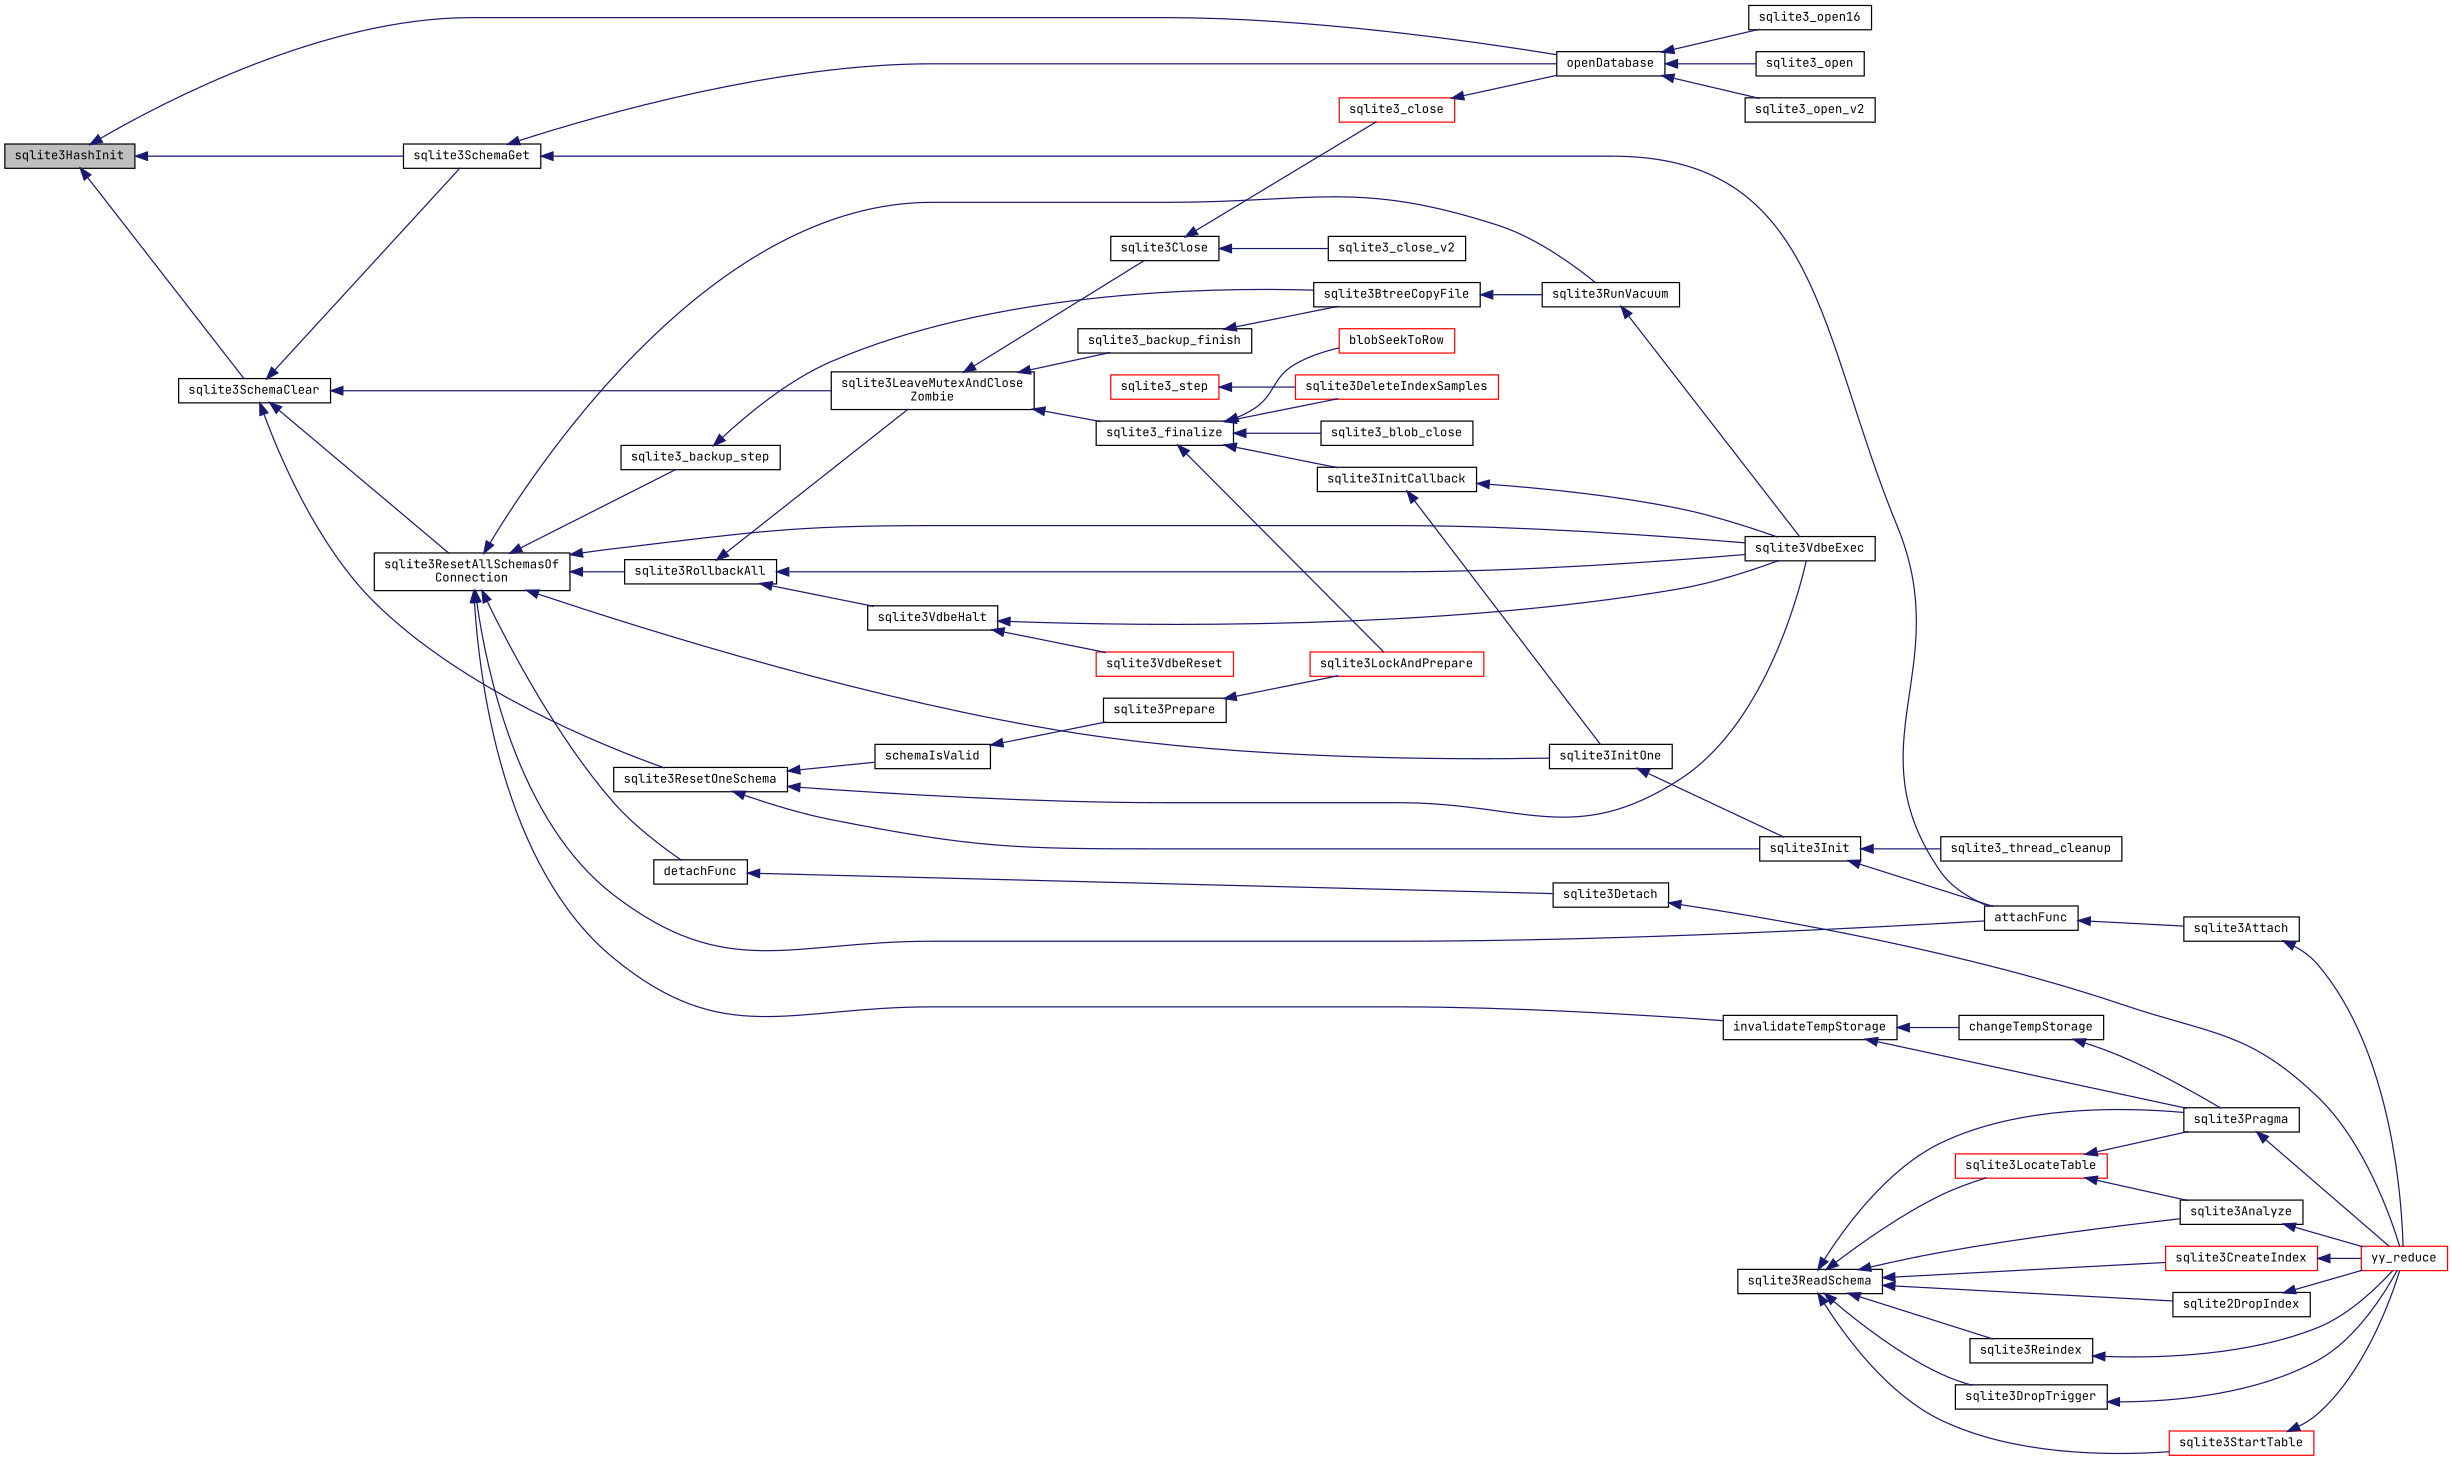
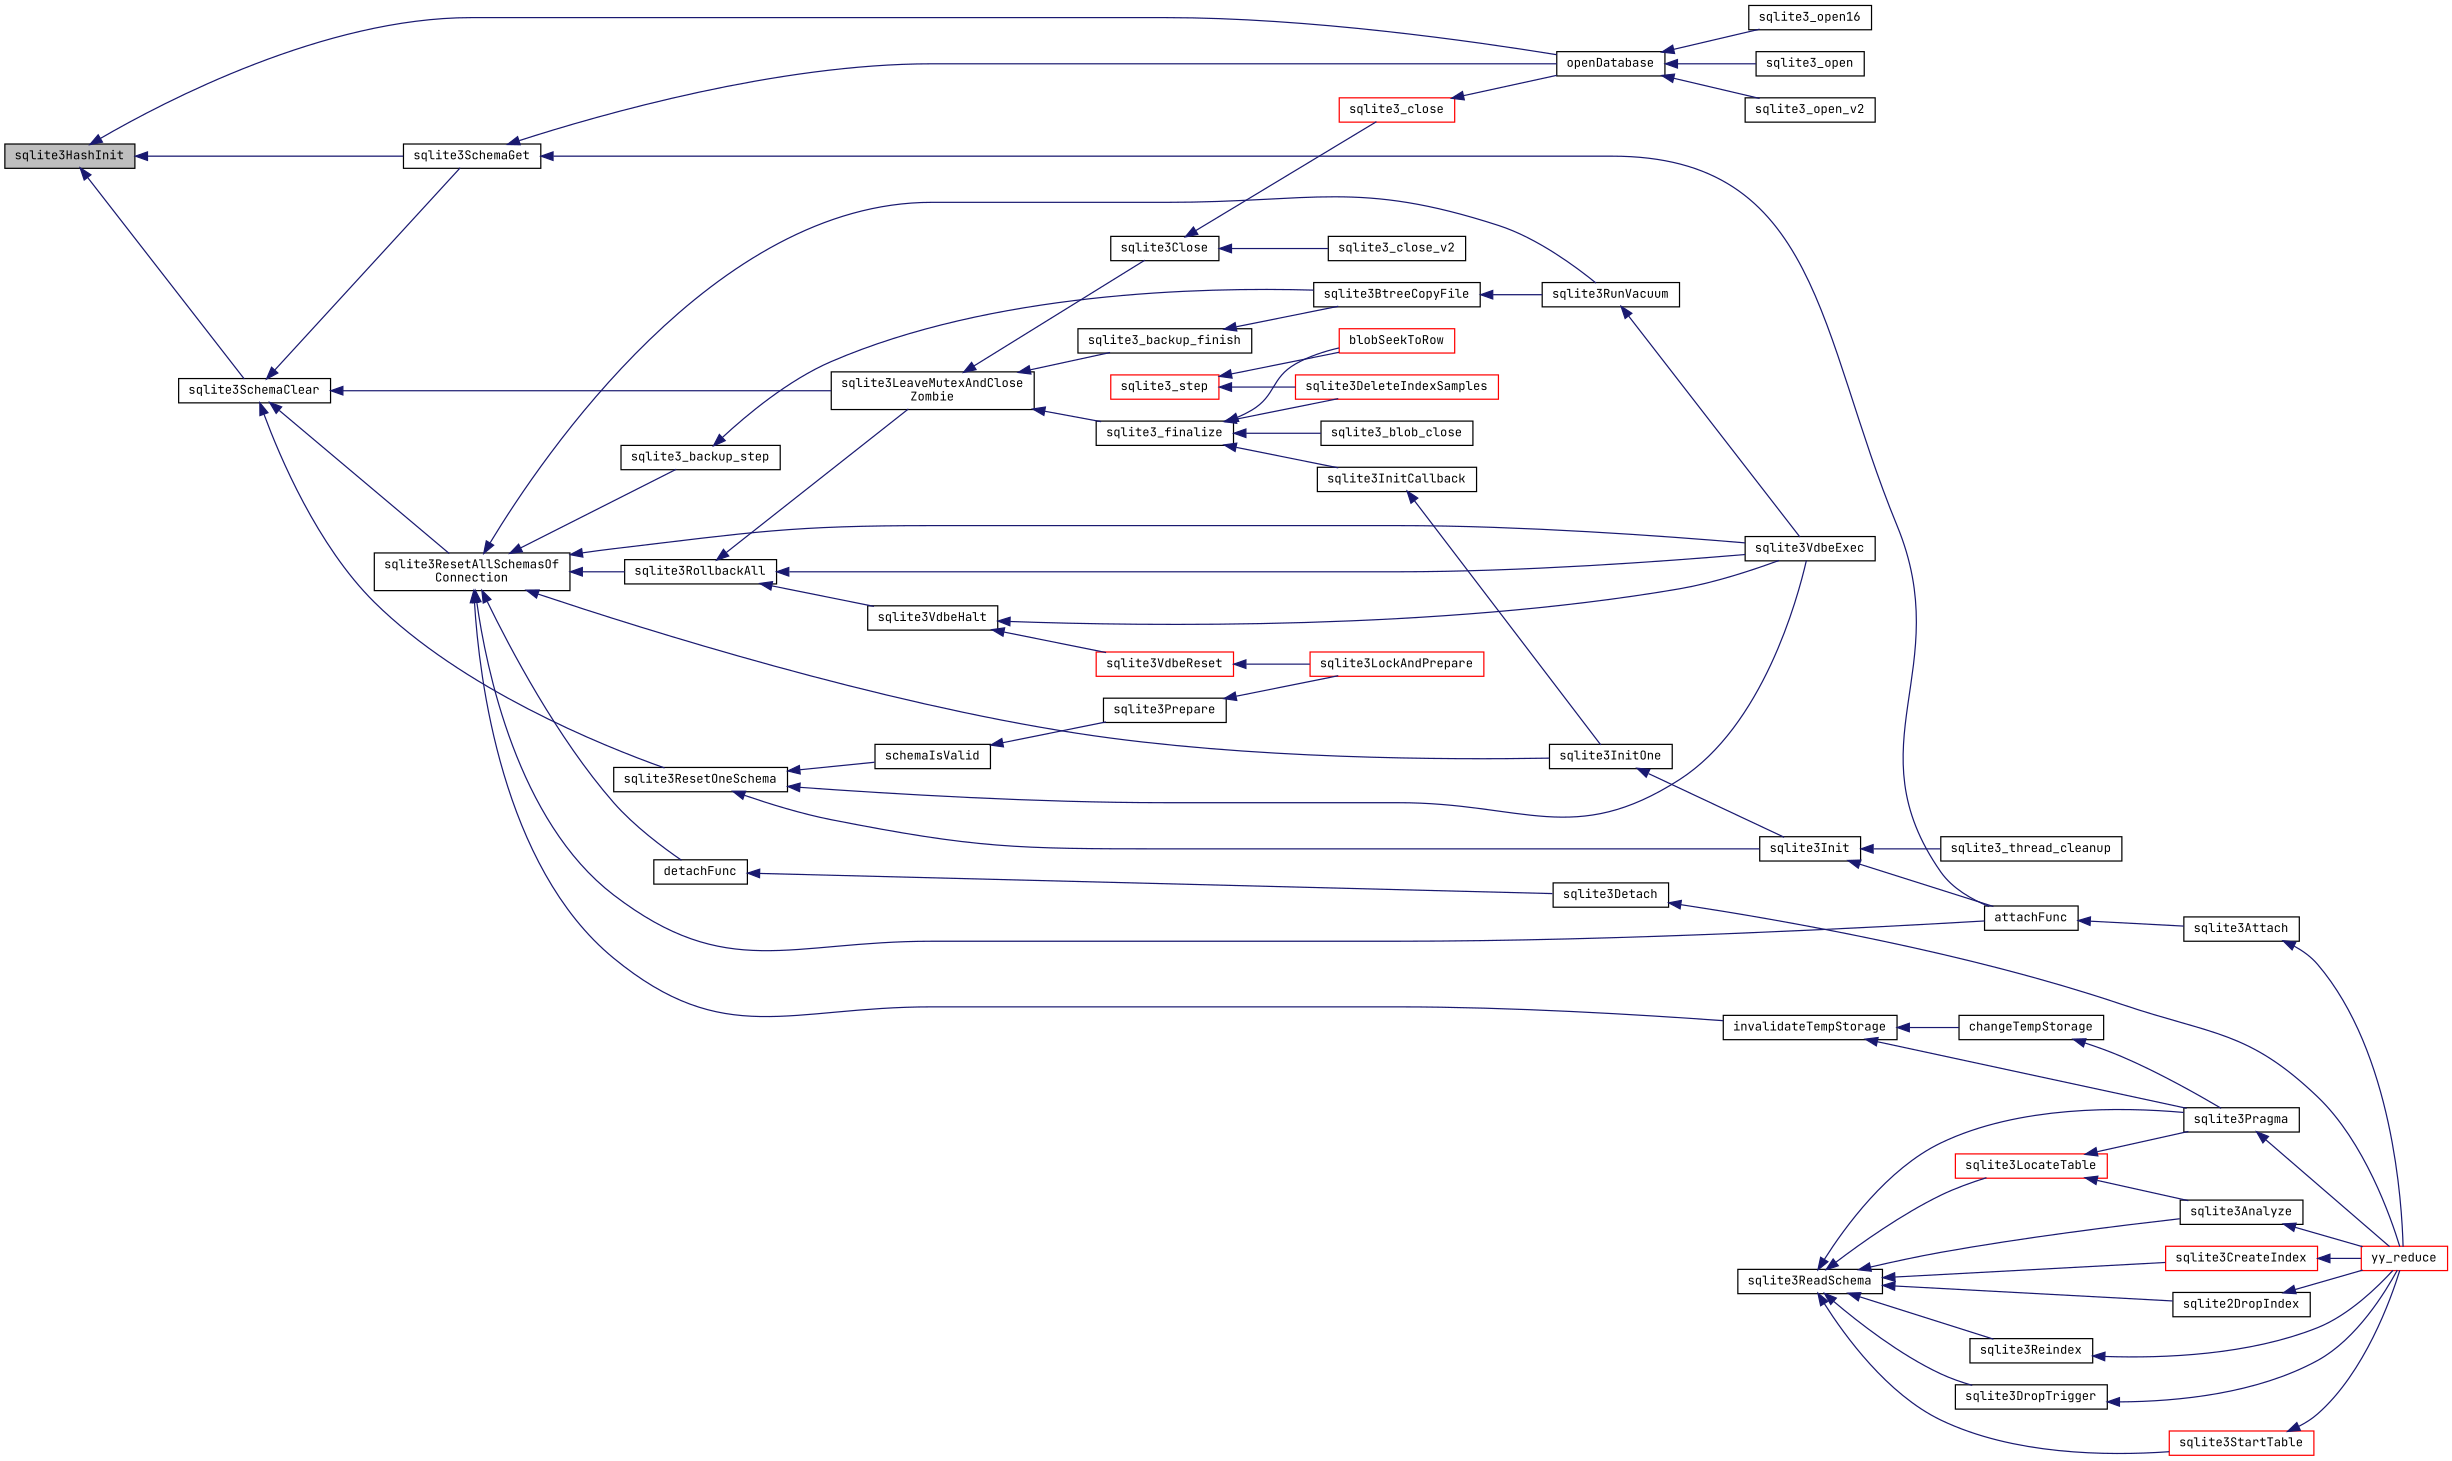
none -> (1283, 364)
(1635, 501) -> none
(1285, 553) -> (1278, 664)
